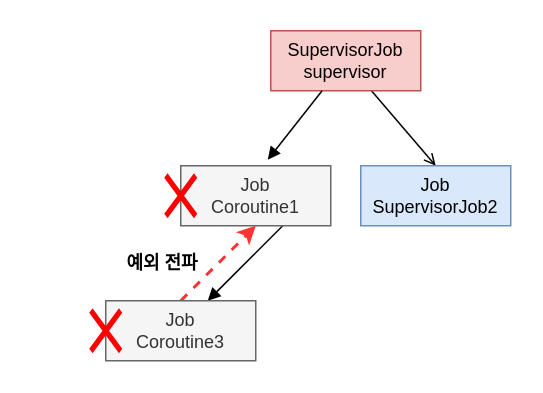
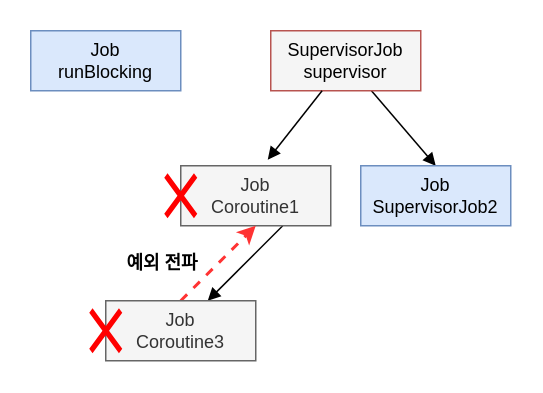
none -> (106, 61)
(346, 61) -> (346, 61)
(429, 158) -> (427, 155)
